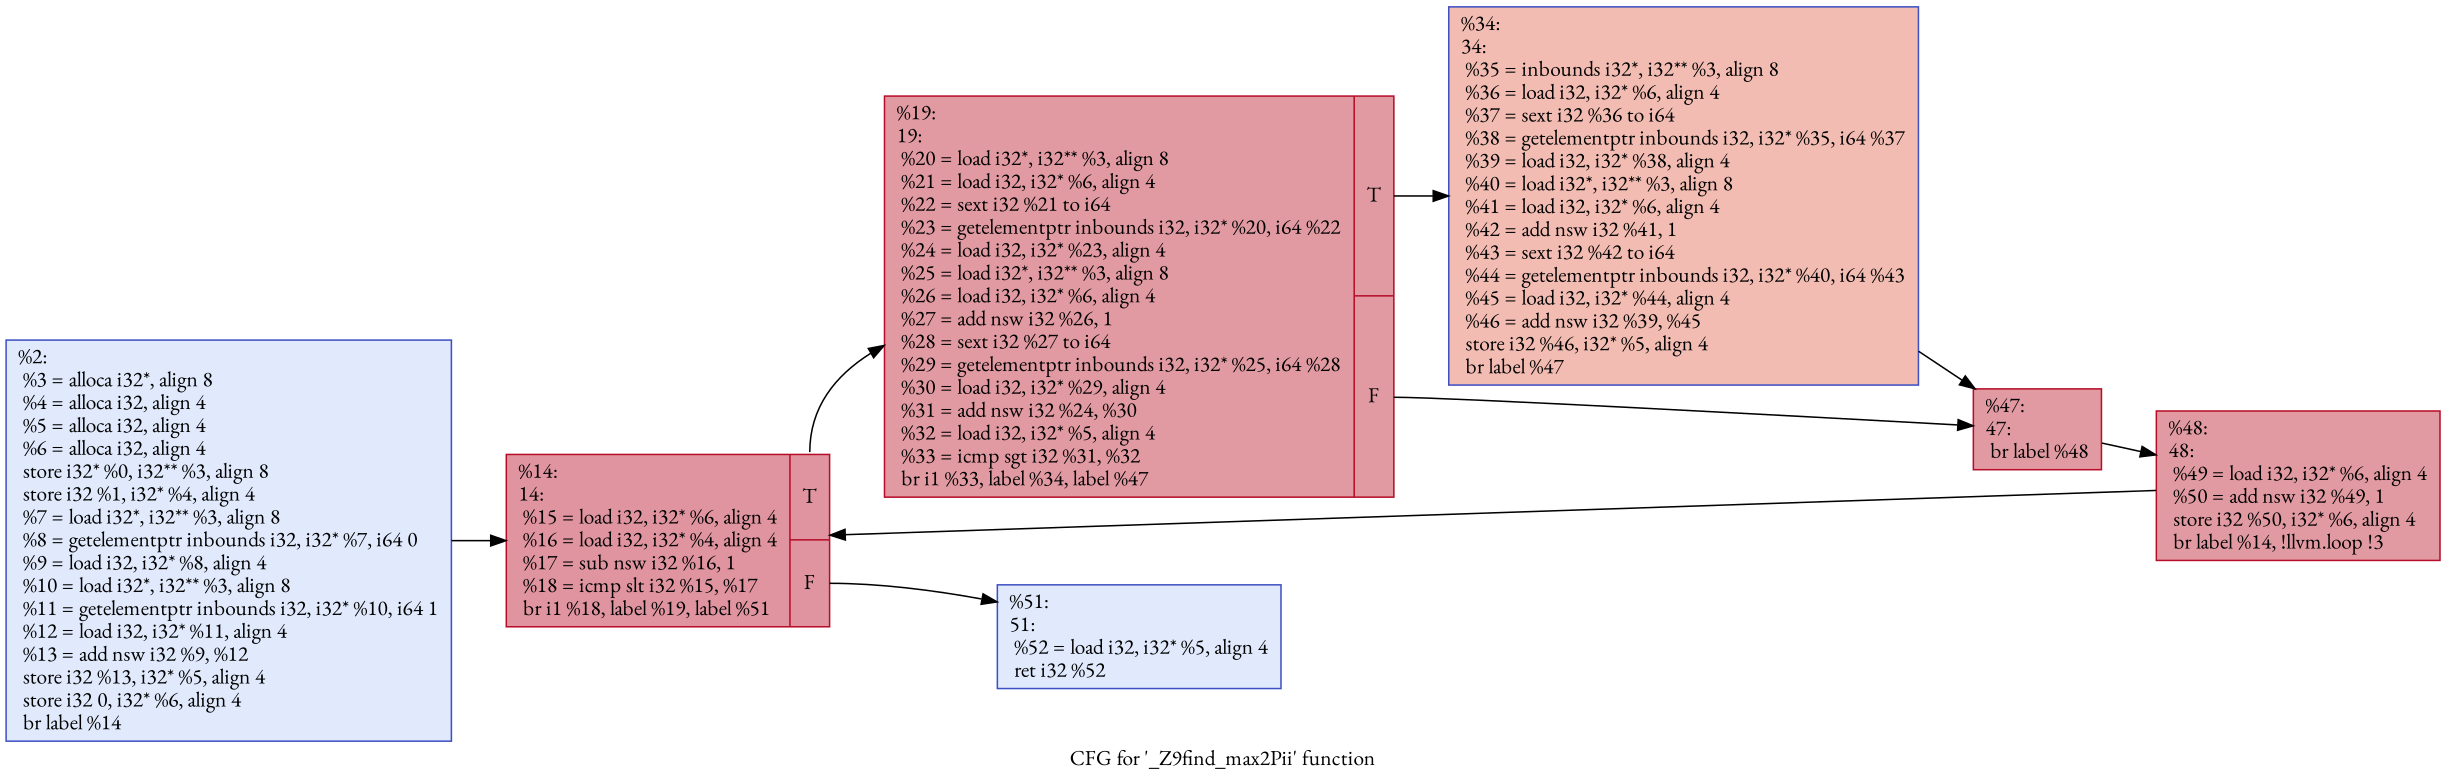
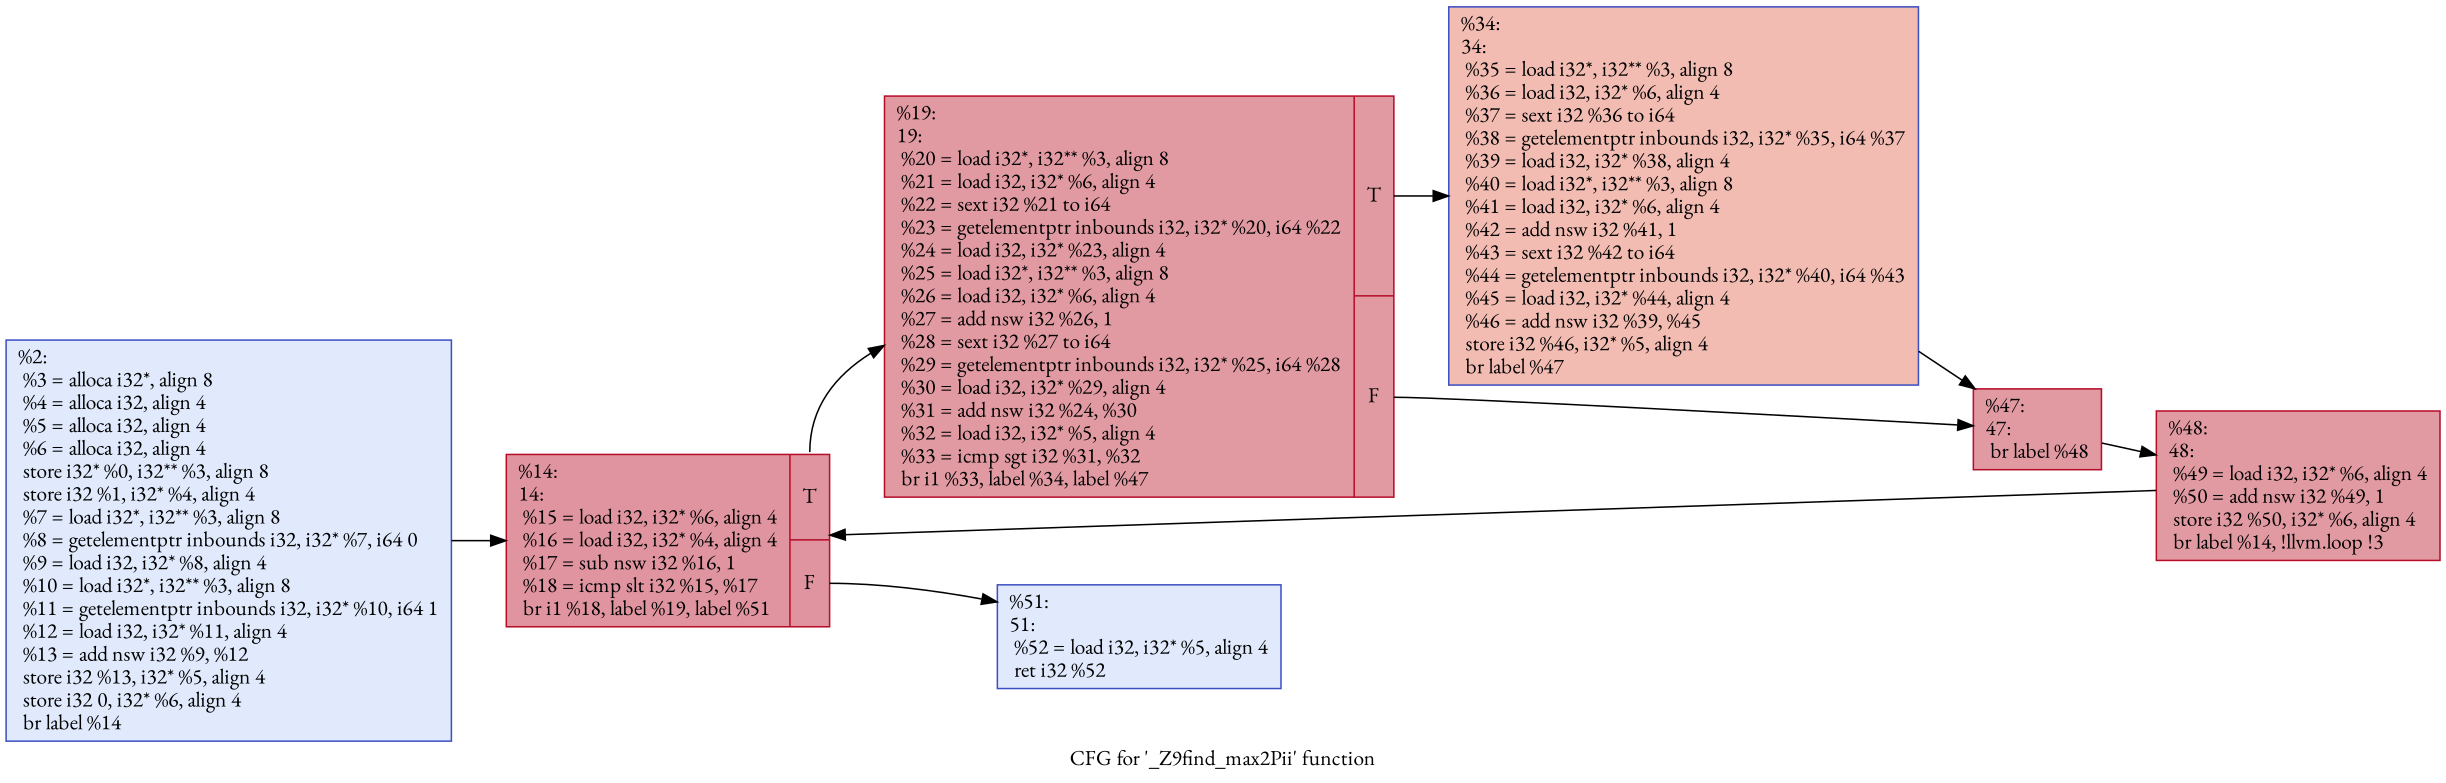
(1620, 69) -> (1597, 69)
